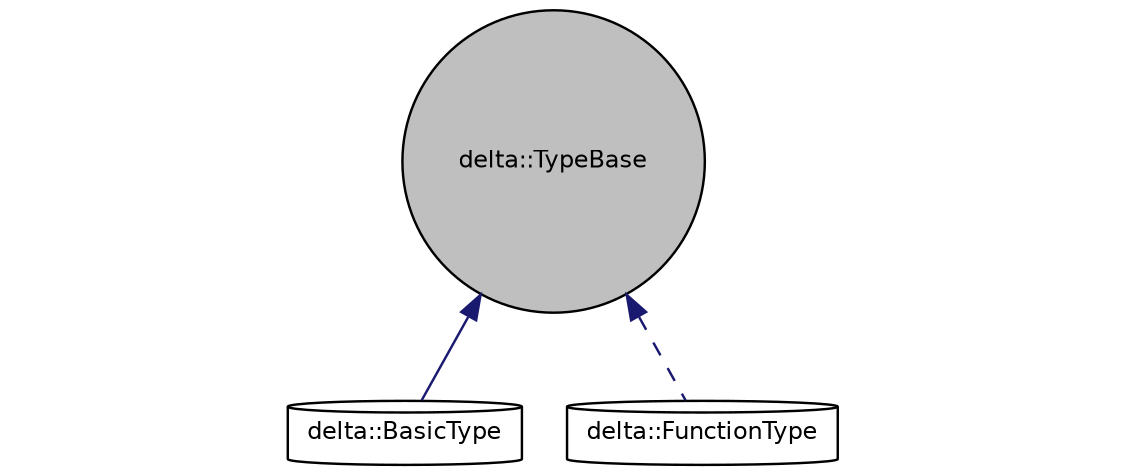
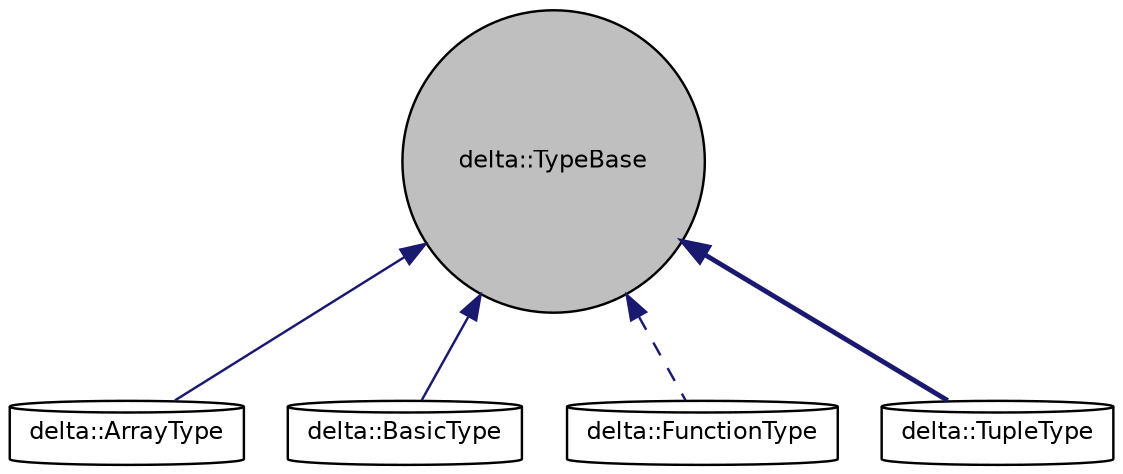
none -> (127, 433)
none -> (998, 433)
